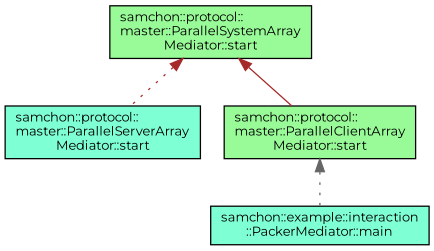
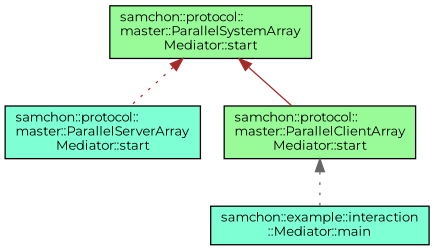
(320, 225) -> (320, 225)
